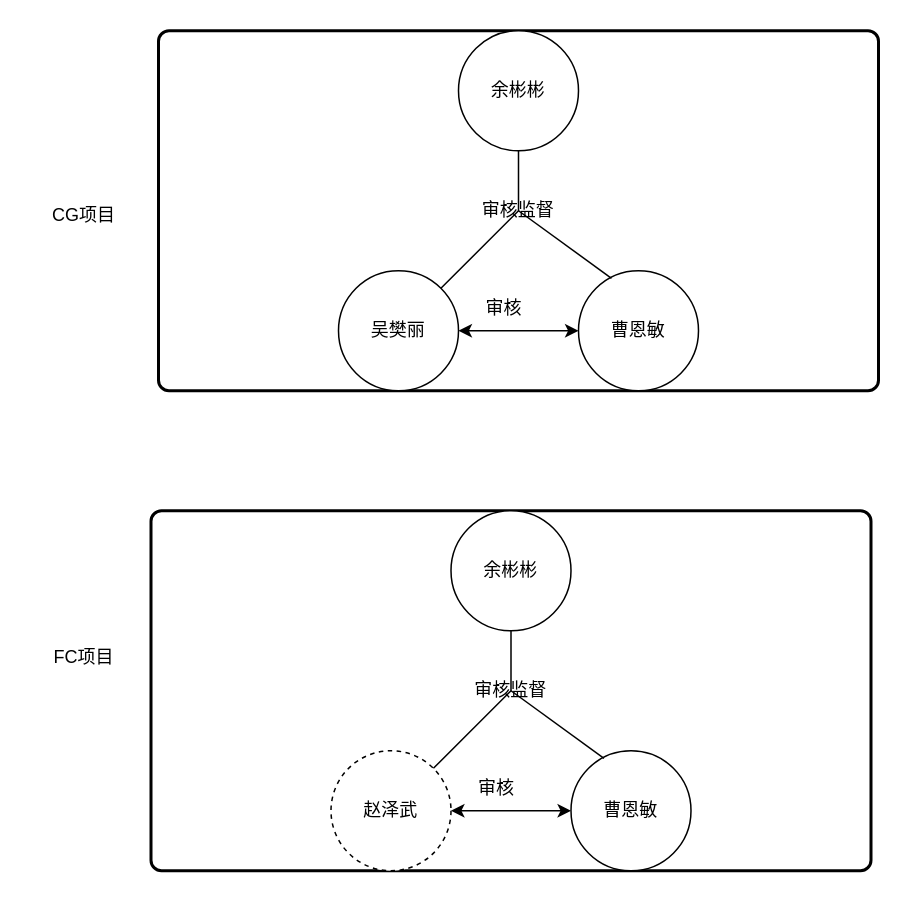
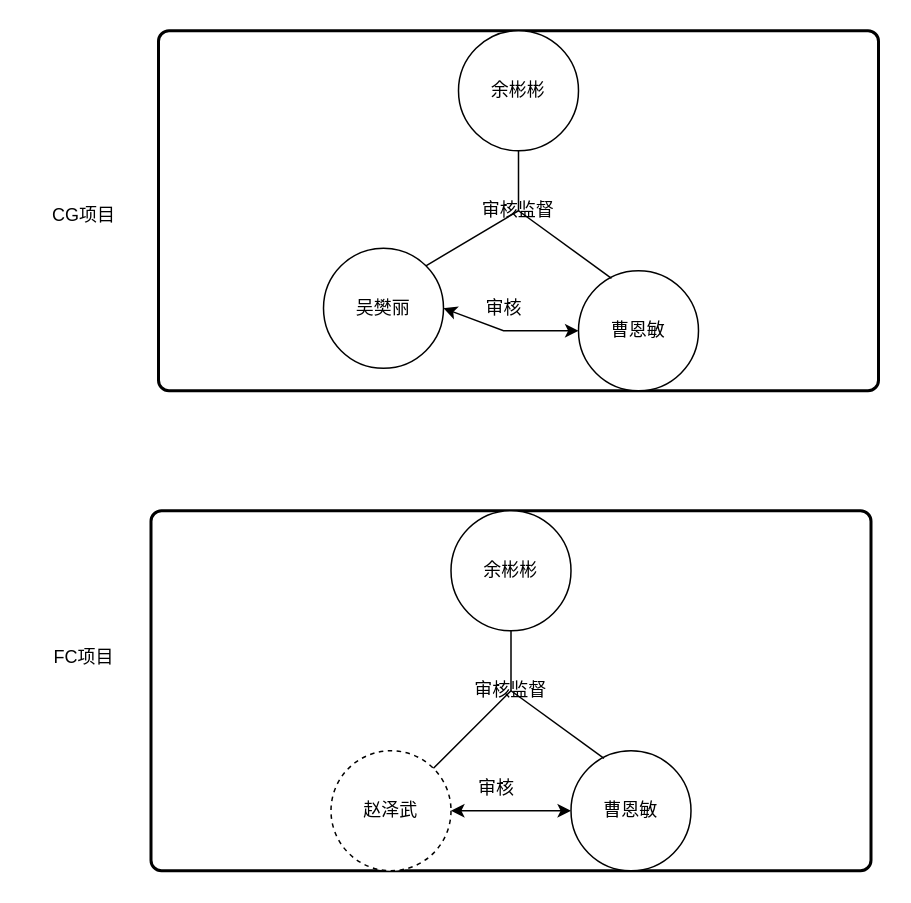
(398, 331) -> (383, 308)
